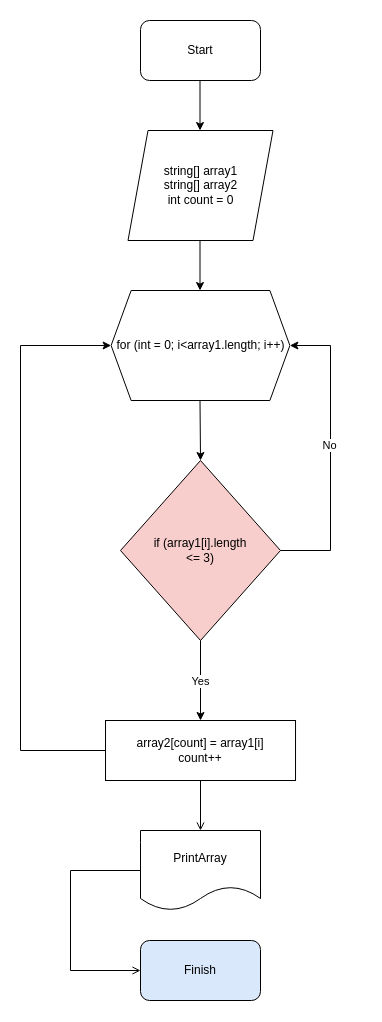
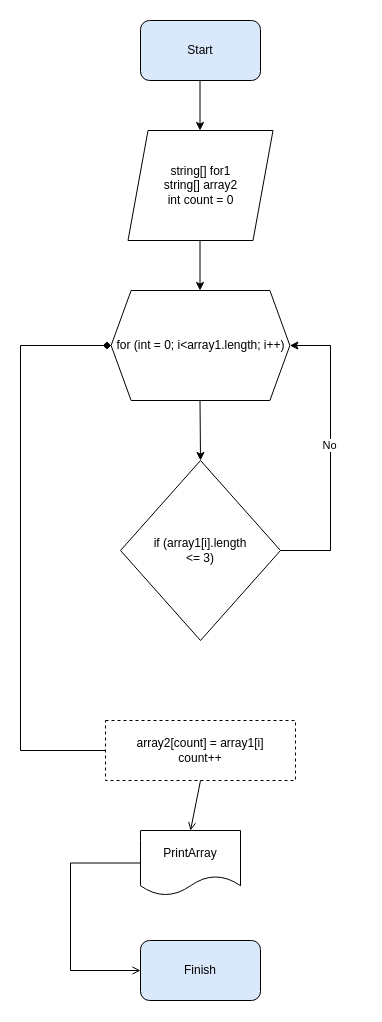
(201, 51) -> (201, 51)
(201, 186) -> (201, 186)
(103, 346) -> (102, 346)
(201, 551) -> (201, 551)
(201, 677) -> none
(201, 751) -> (201, 751)
(201, 871) -> (191, 863)
